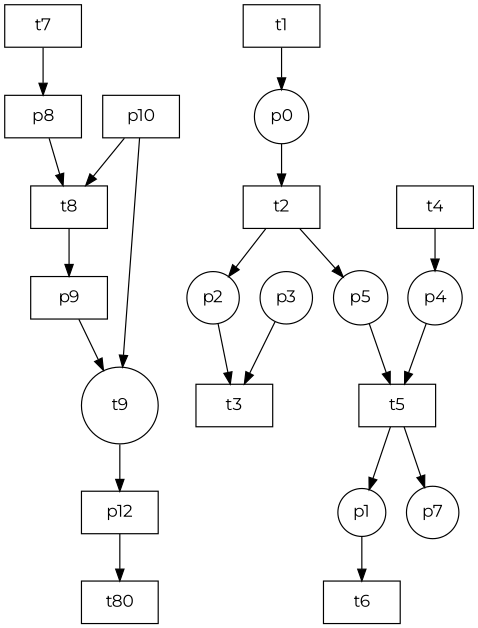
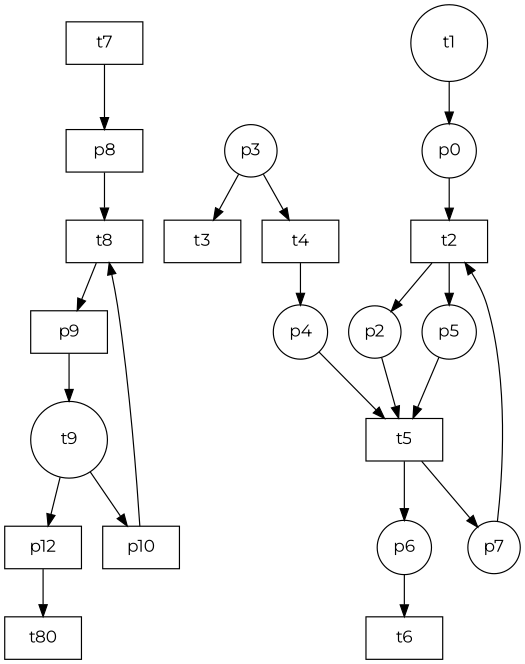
(282, 26) -> (449, 43)
none -> (273, 192)
(132, 246) -> (105, 494)
(223, 348) -> (388, 382)
none -> (501, 395)
(362, 512) -> (404, 547)
